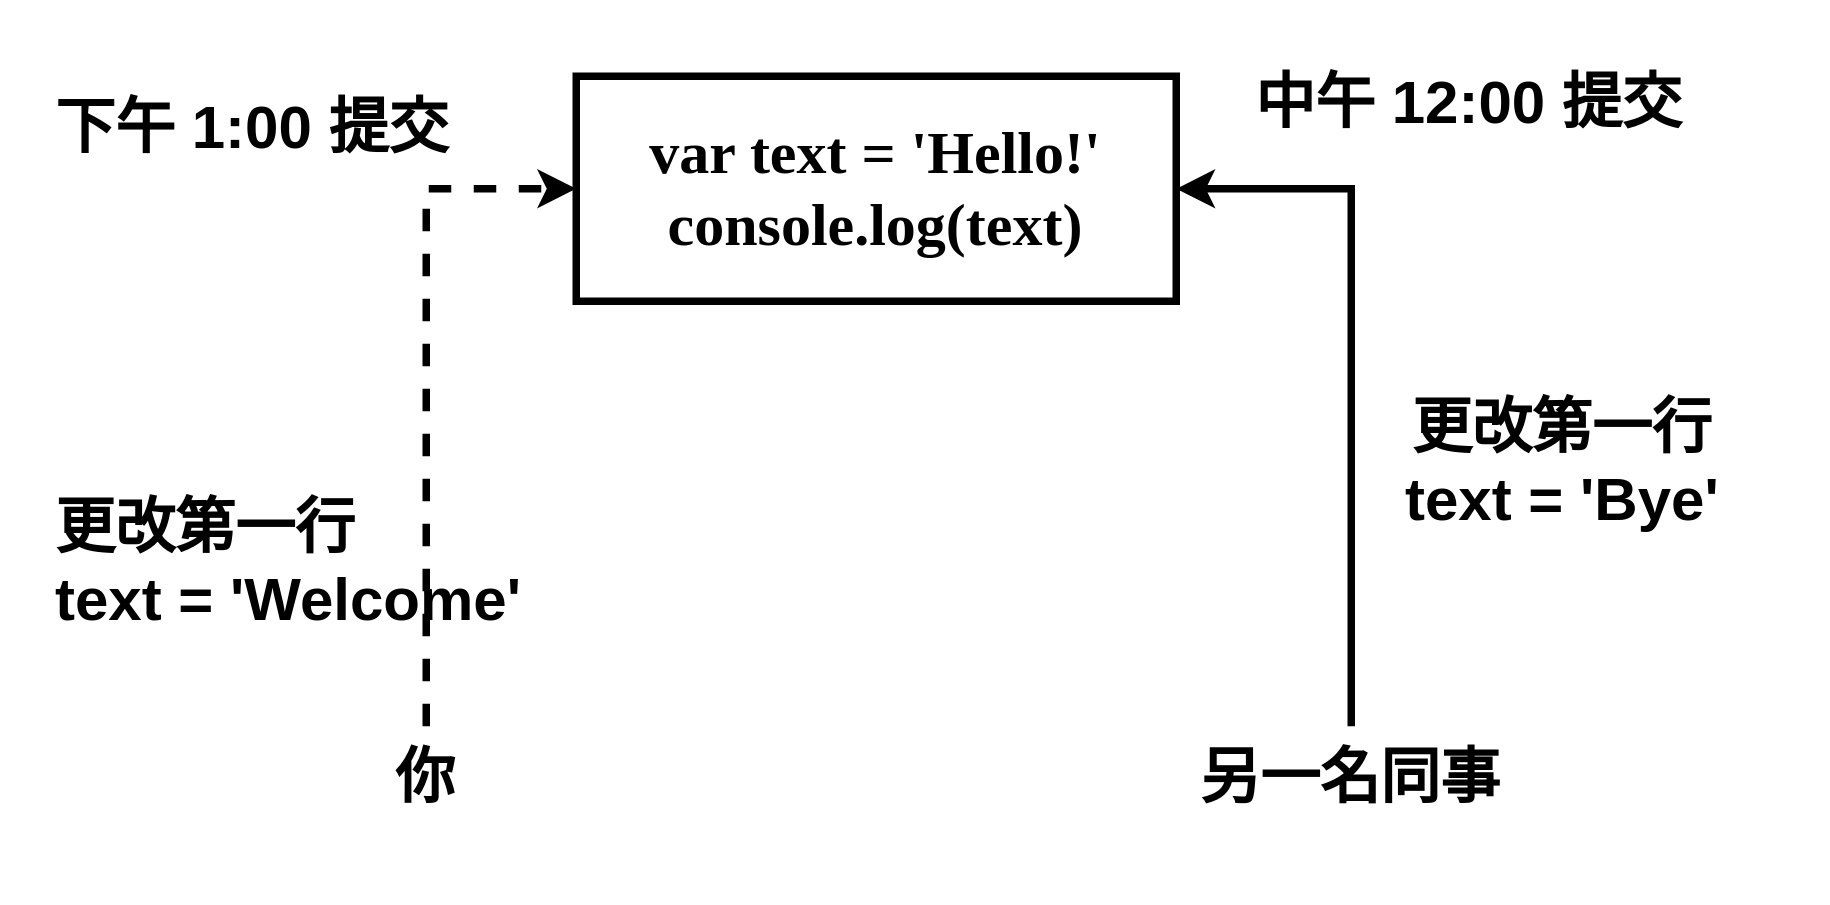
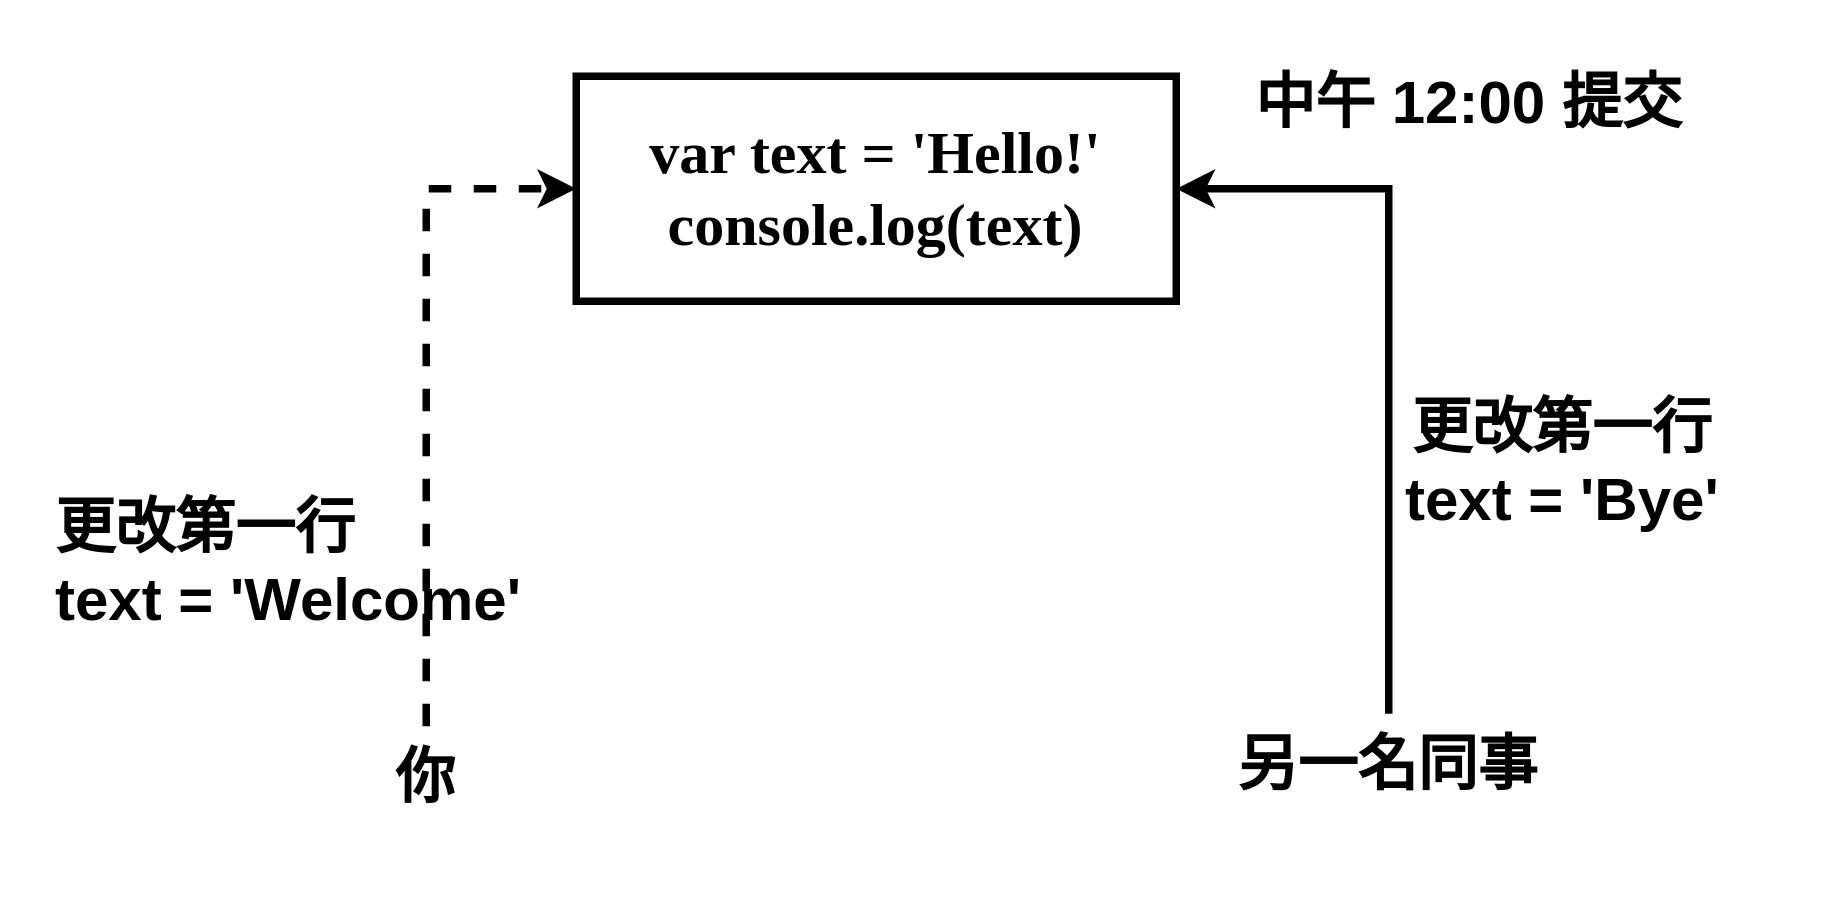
(276, 176) -> none
(1351, 789) -> (1389, 776)
